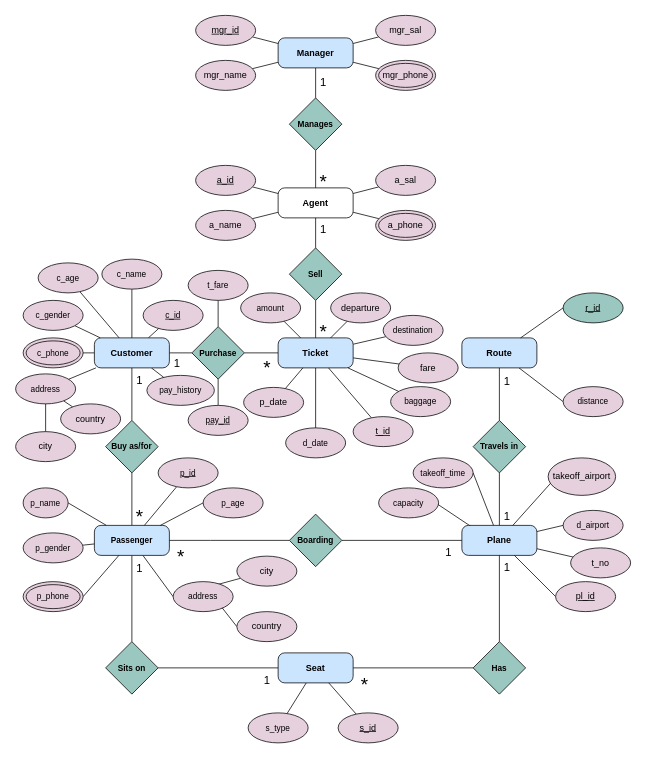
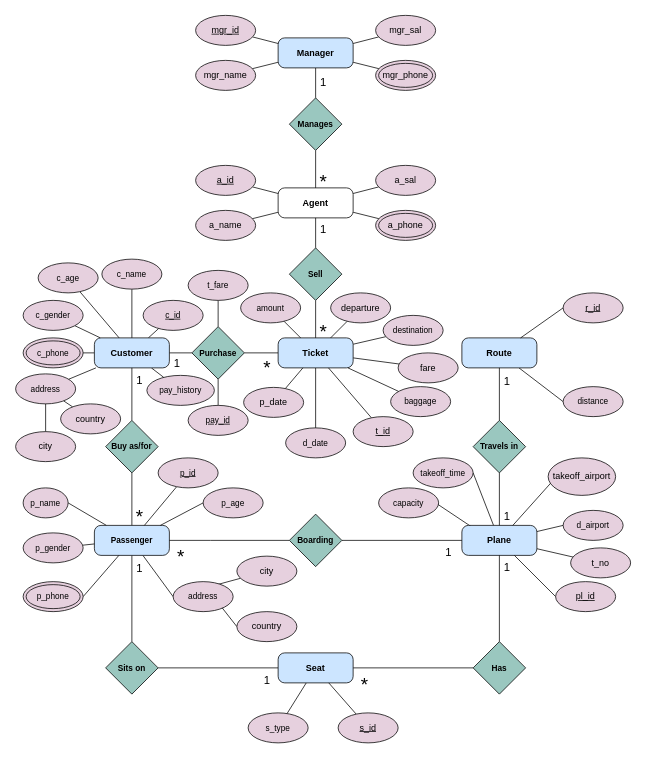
(593, 308) -> (593, 308)
